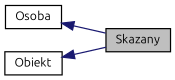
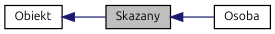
(90, 29) -> (199, 17)
